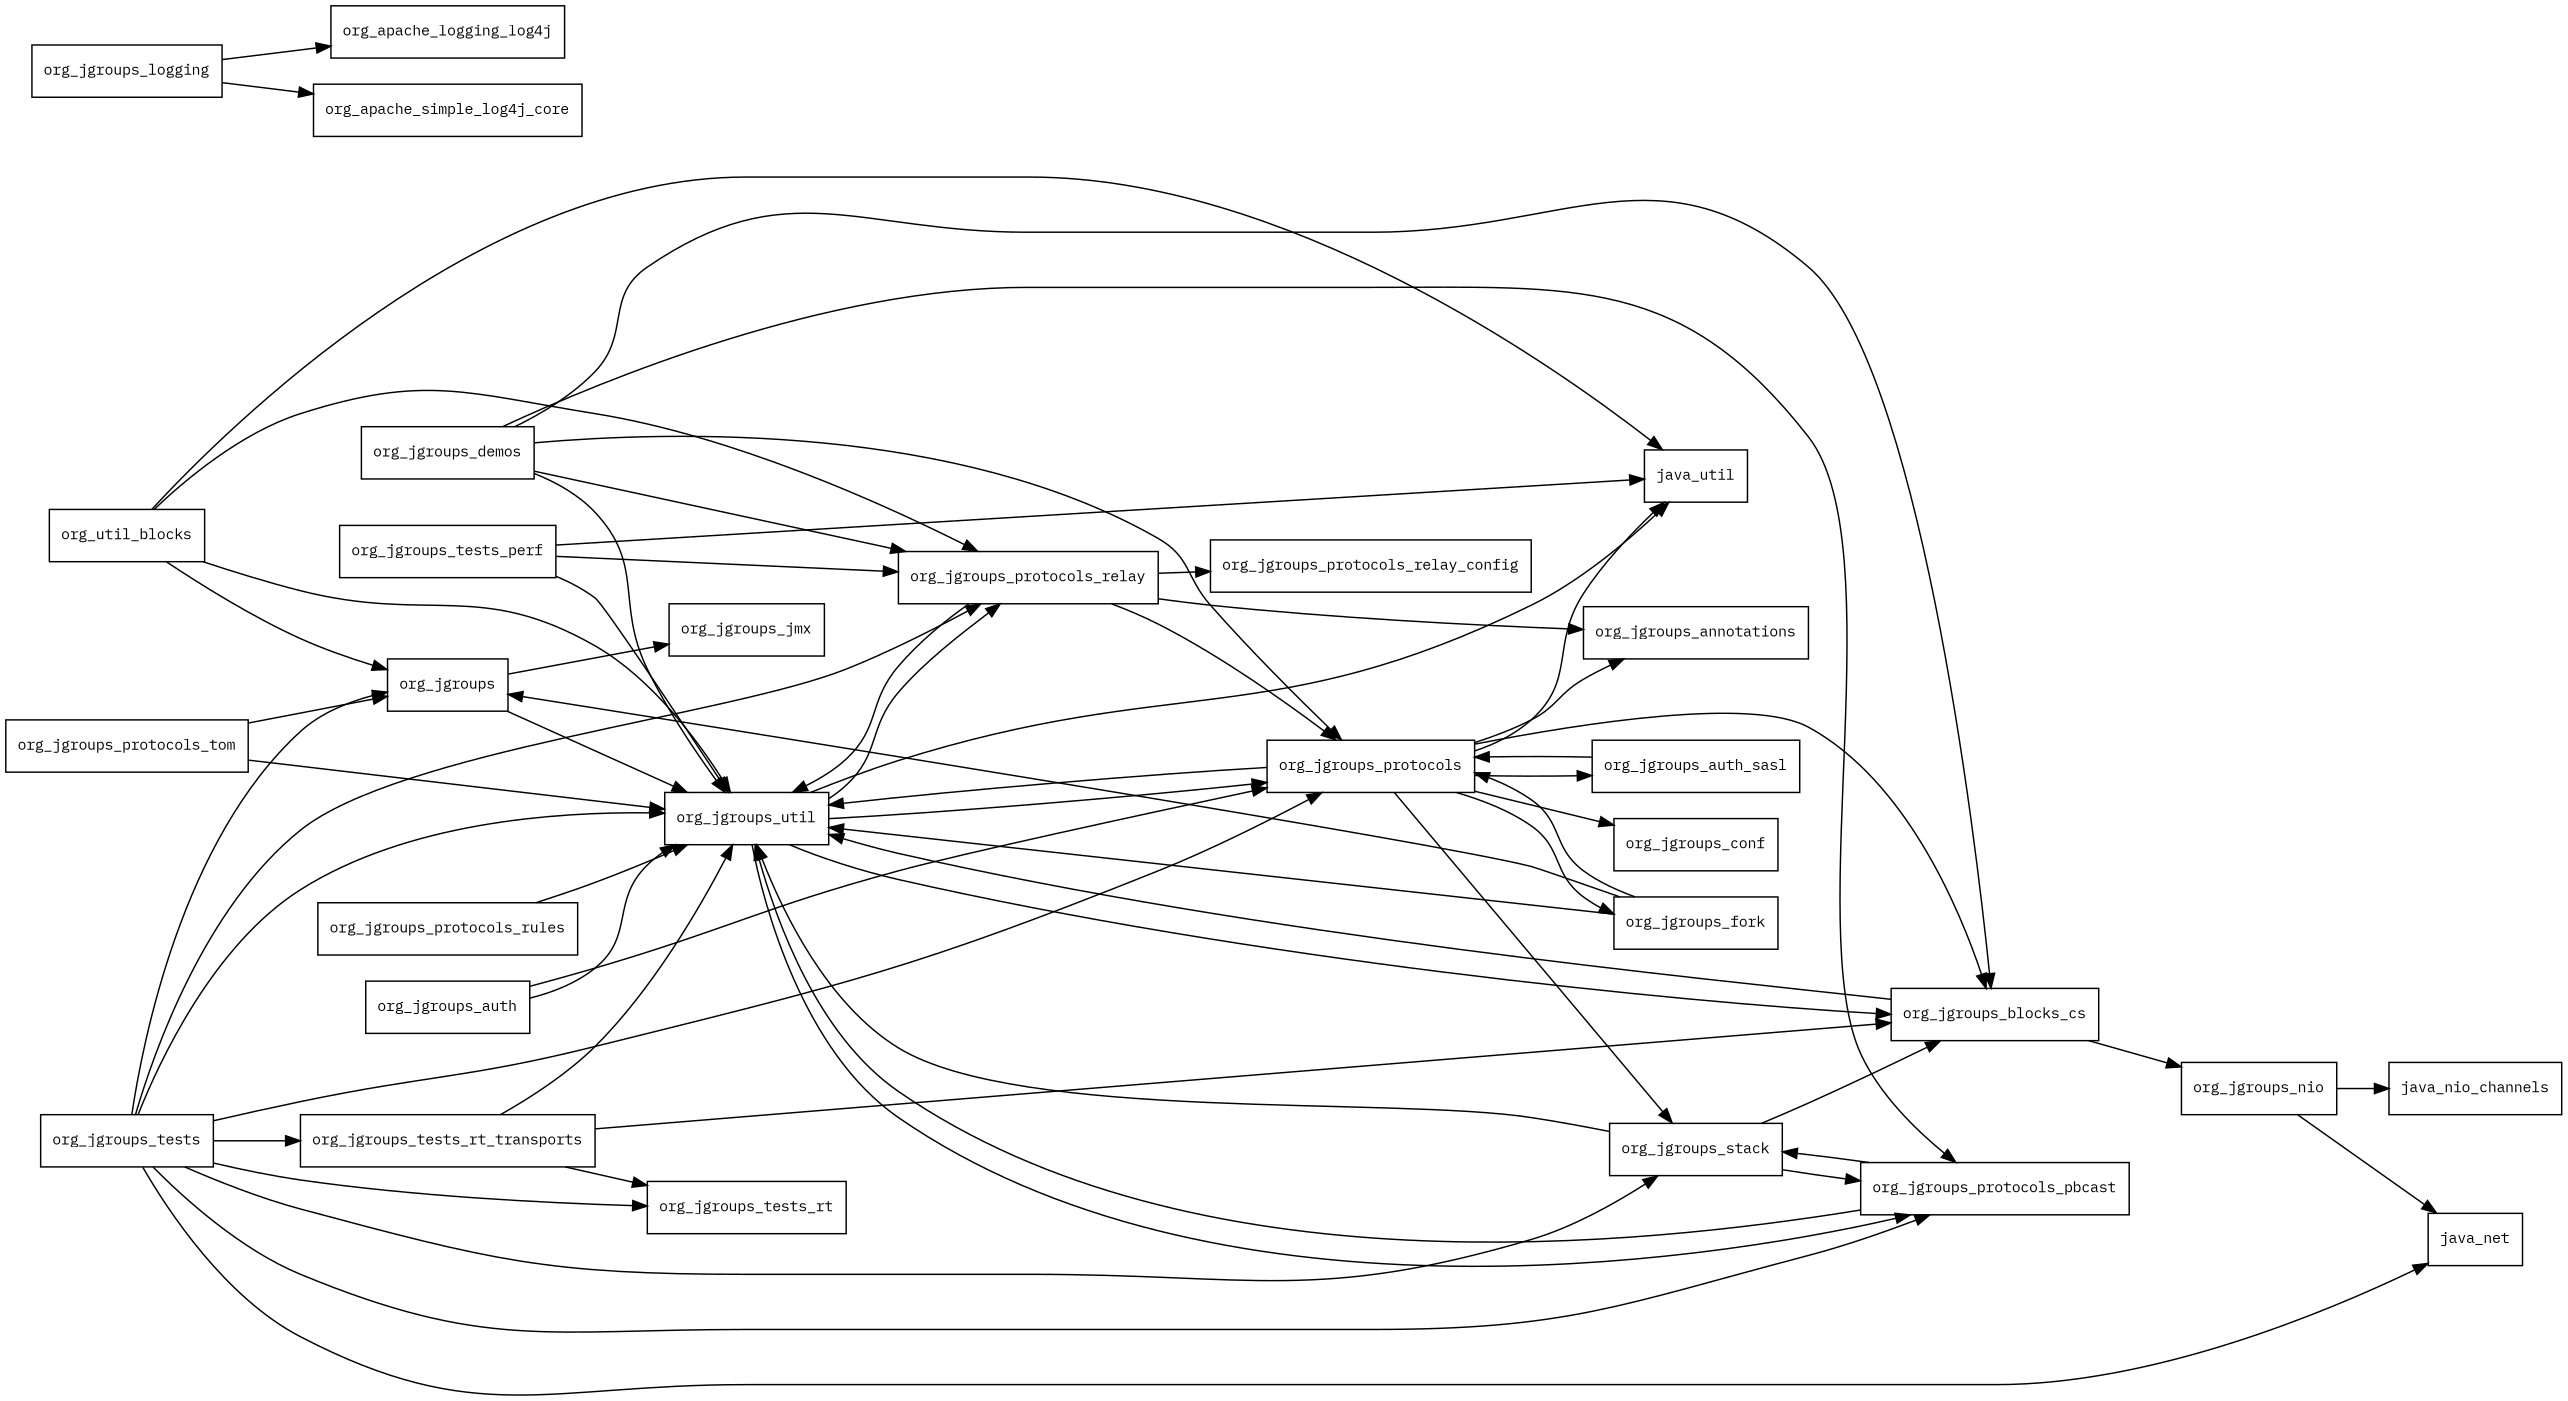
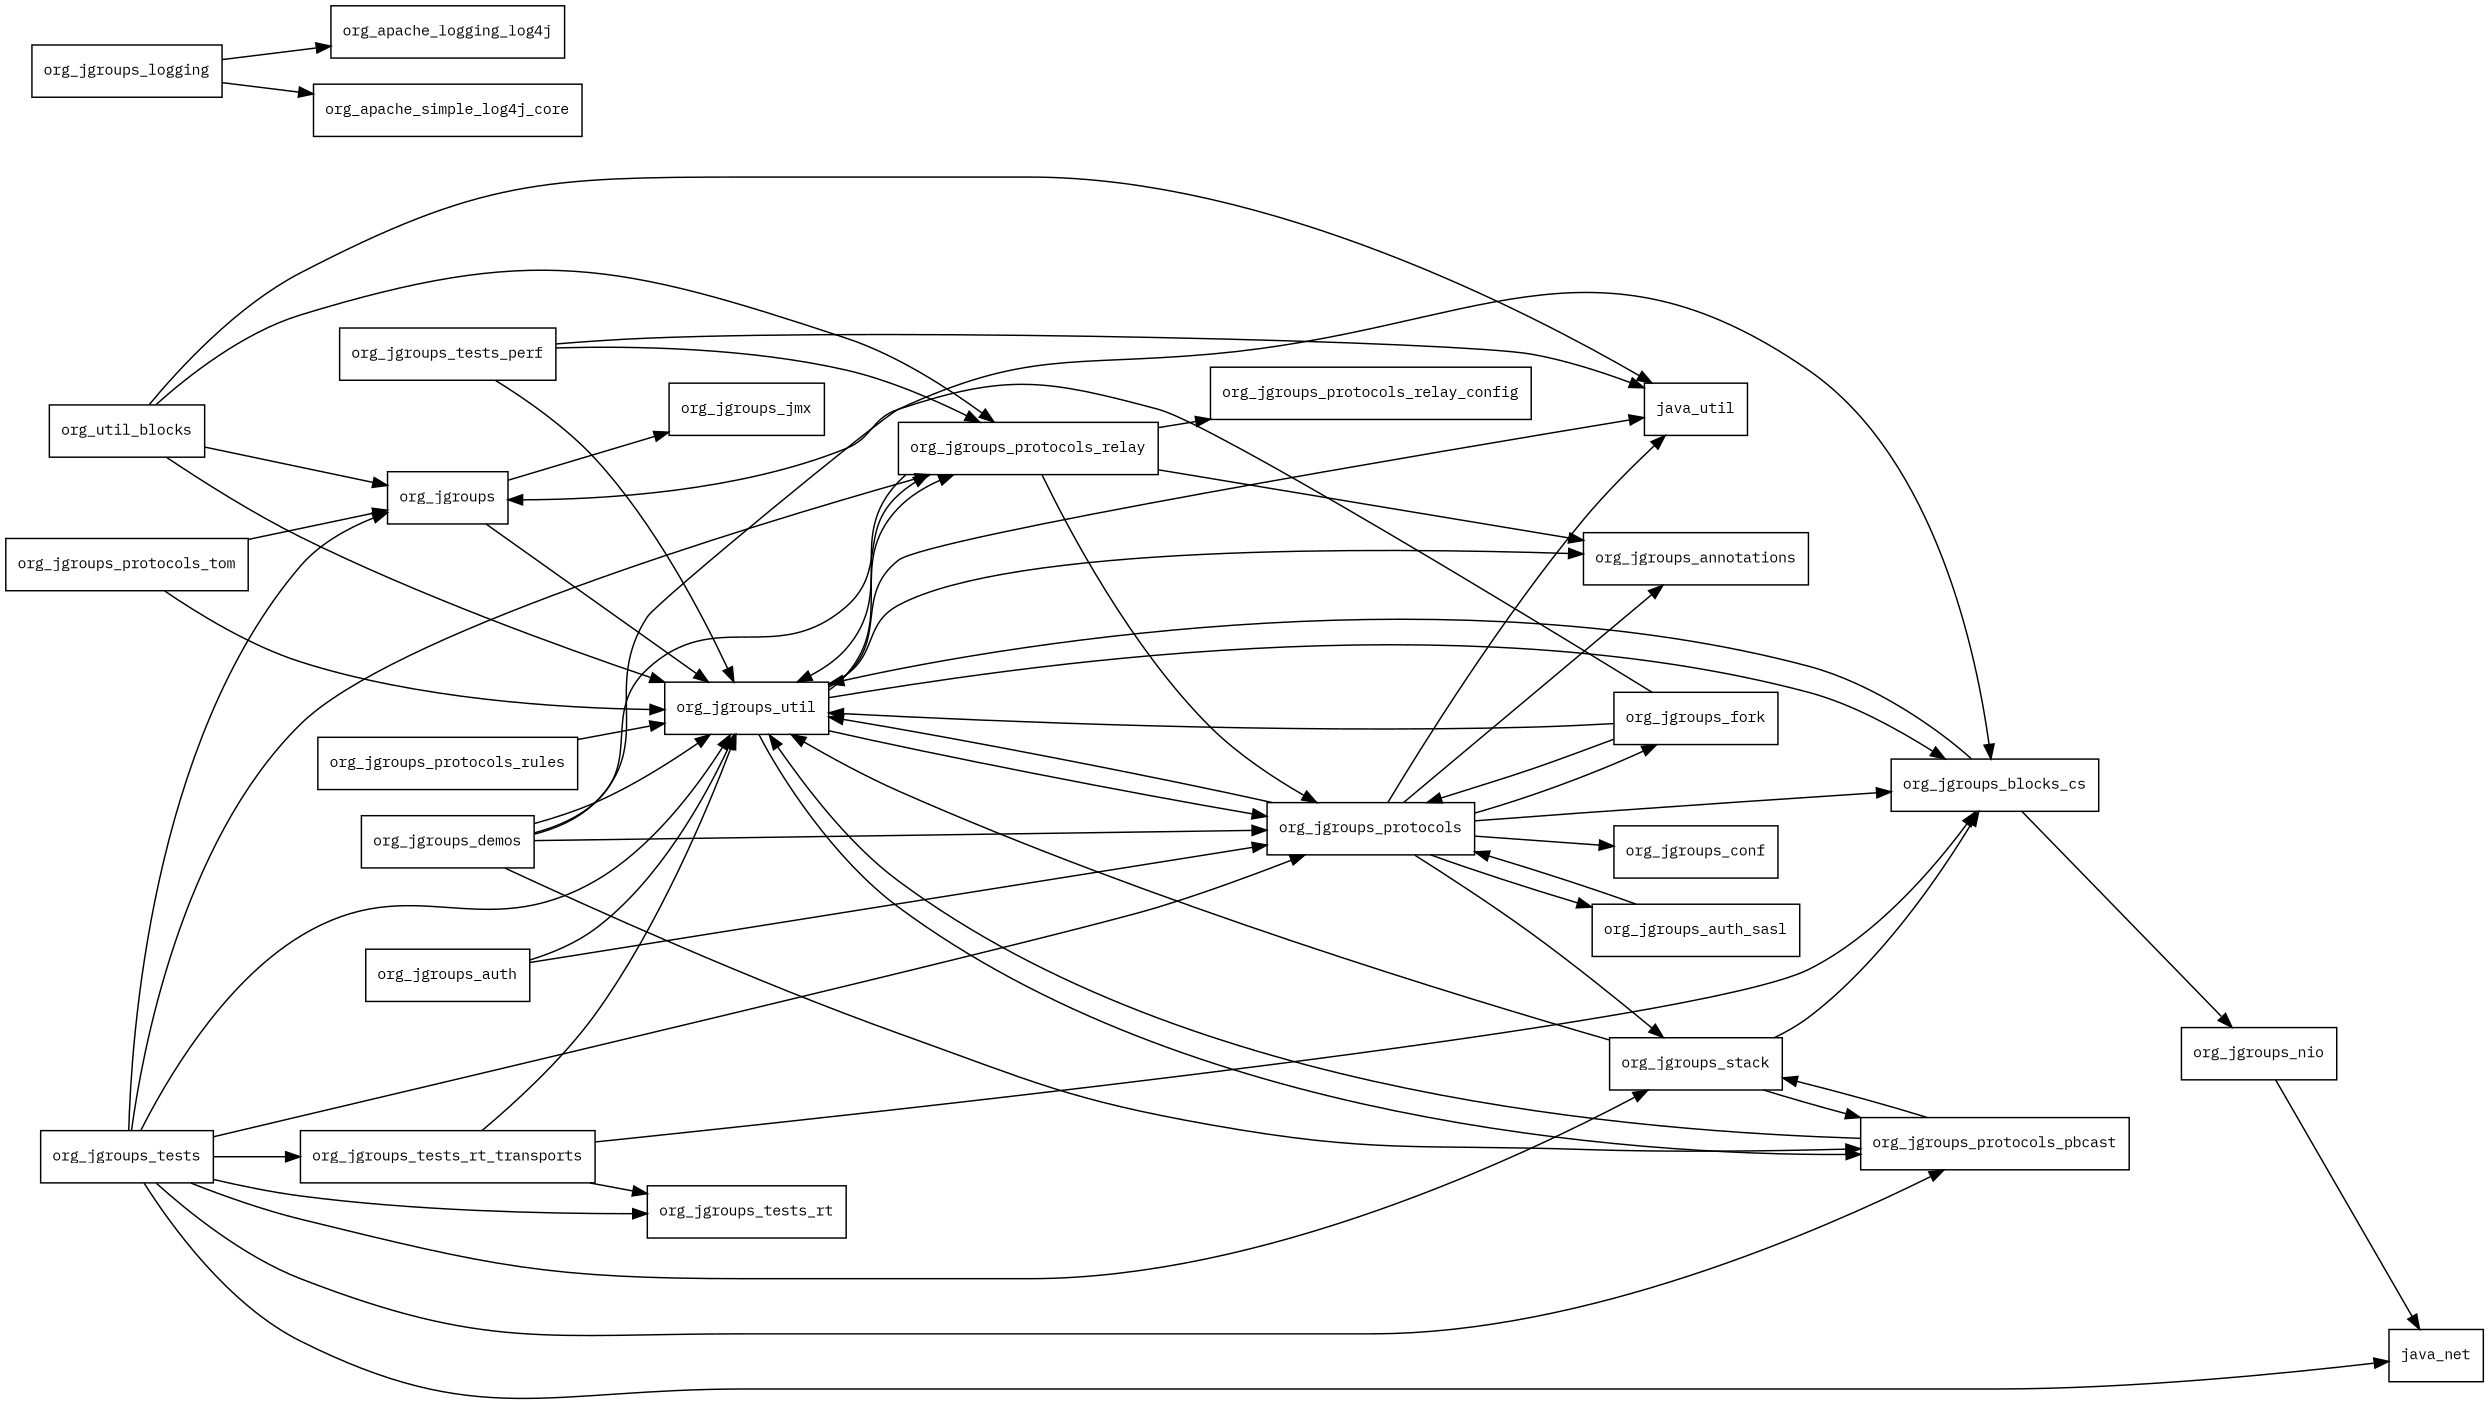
none -> (1176, 556)
(2475, 1089) -> none
